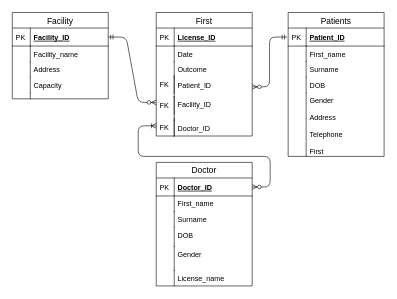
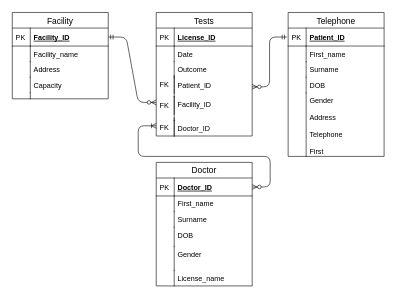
(204, 21) -> (204, 21)
(336, 21) -> (336, 21)
